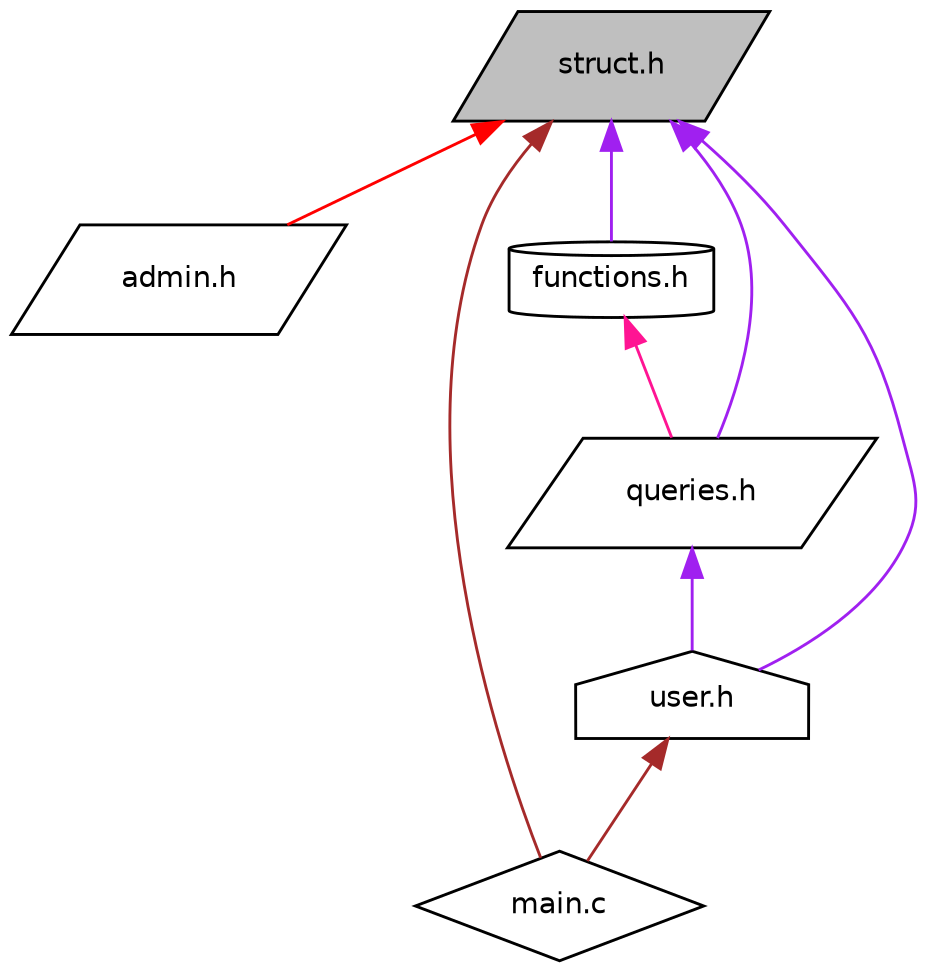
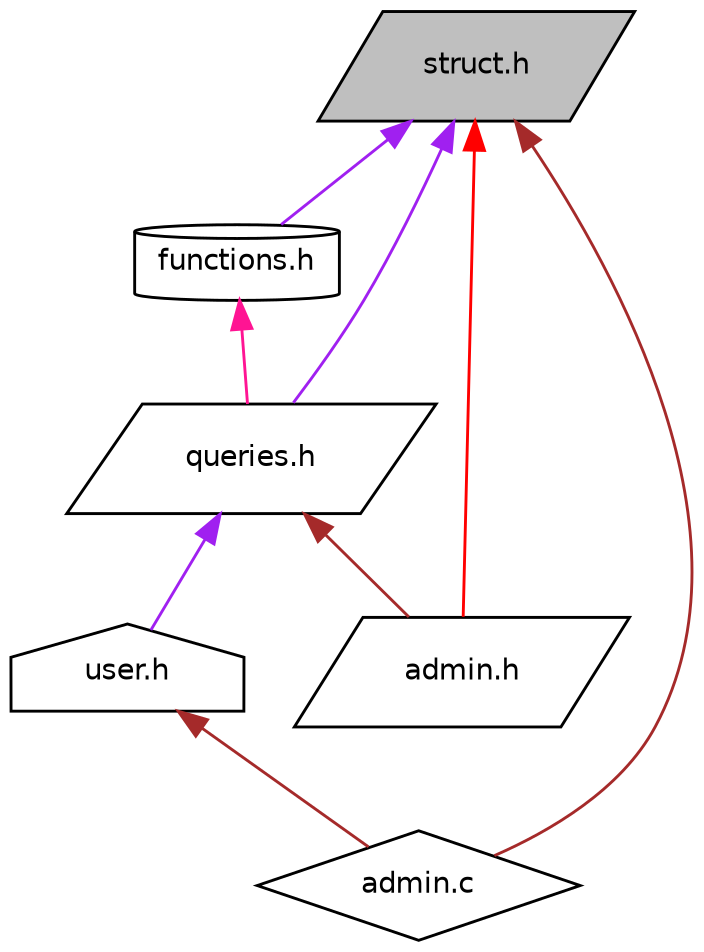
(895, 410) -> none
none -> (367, 576)
(560, 906) -> (419, 886)
